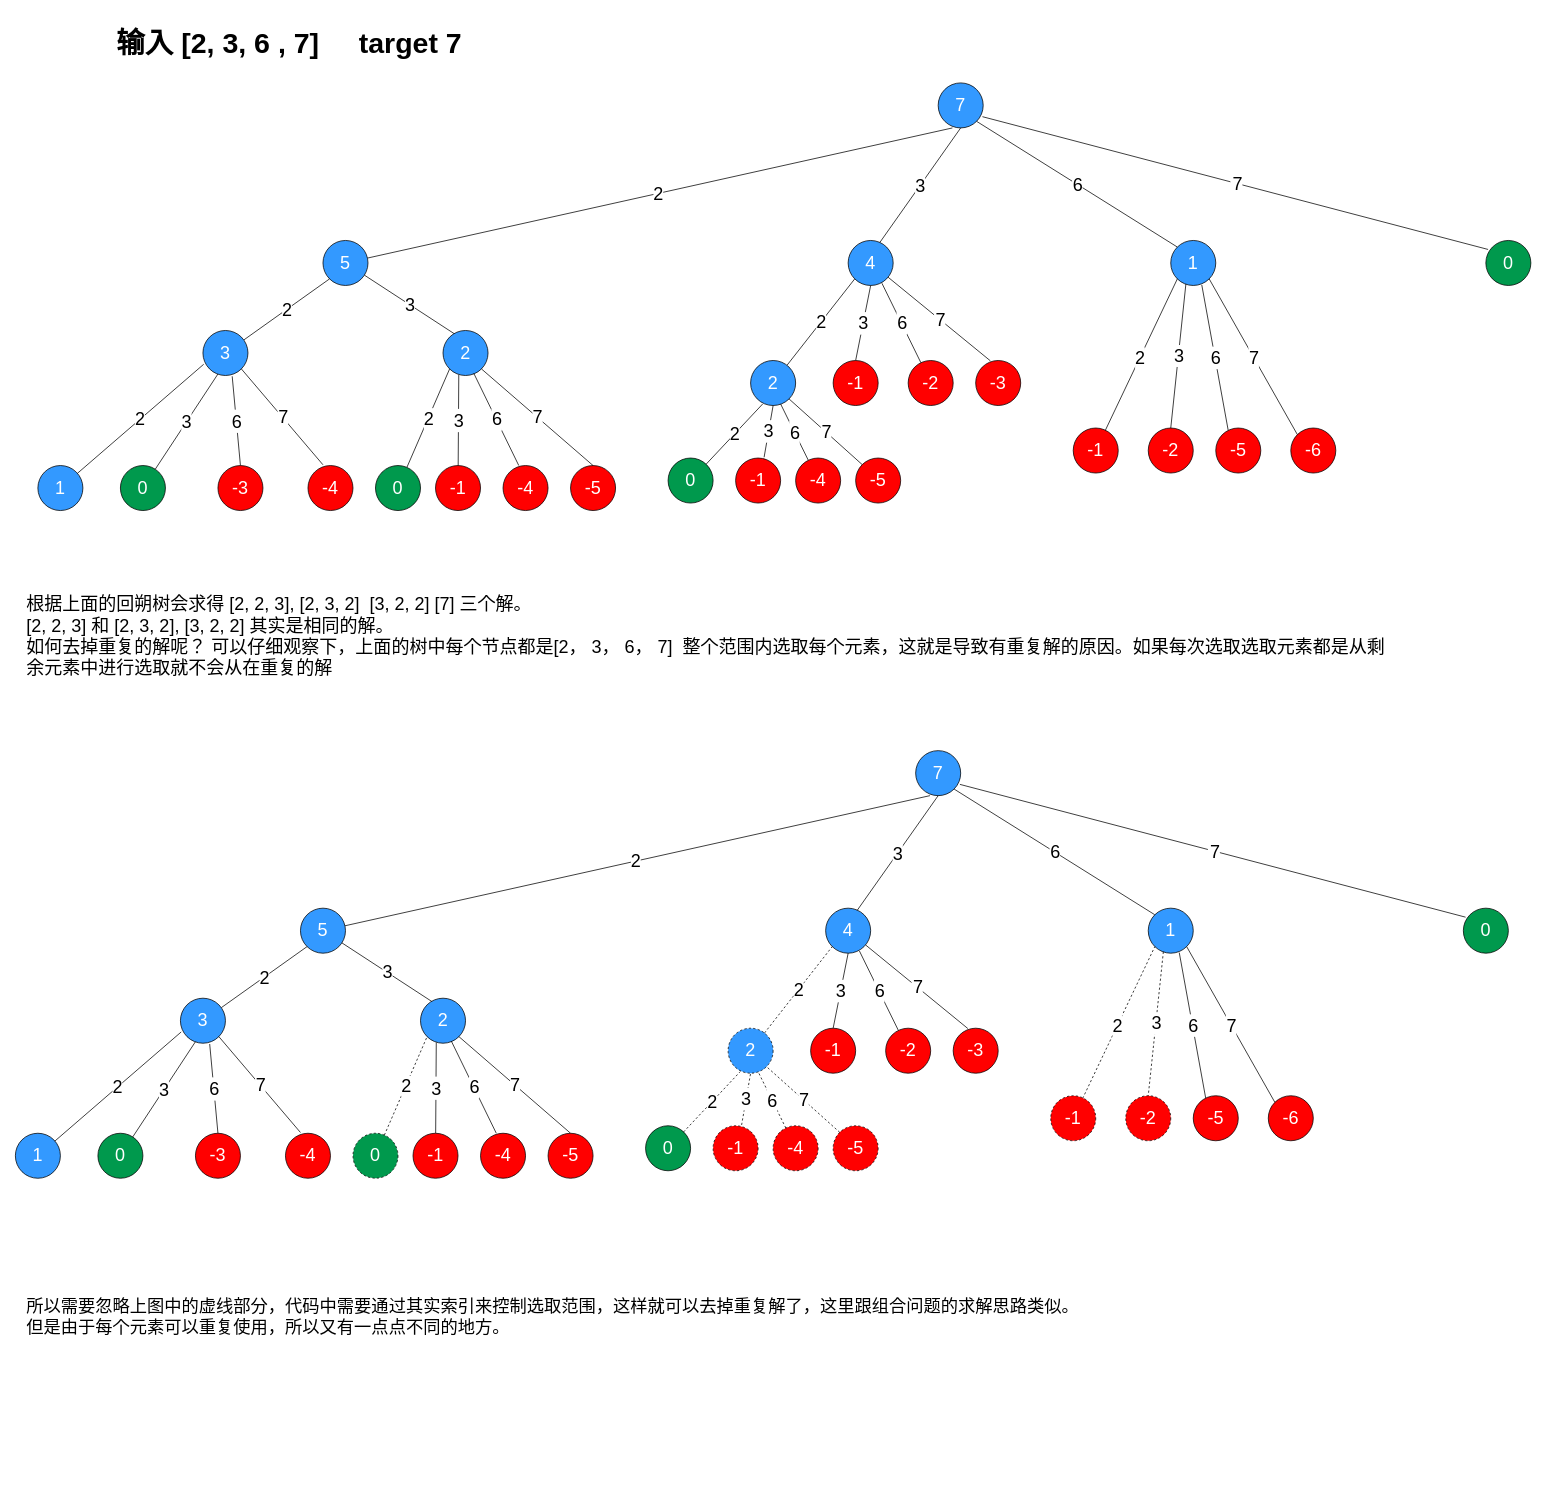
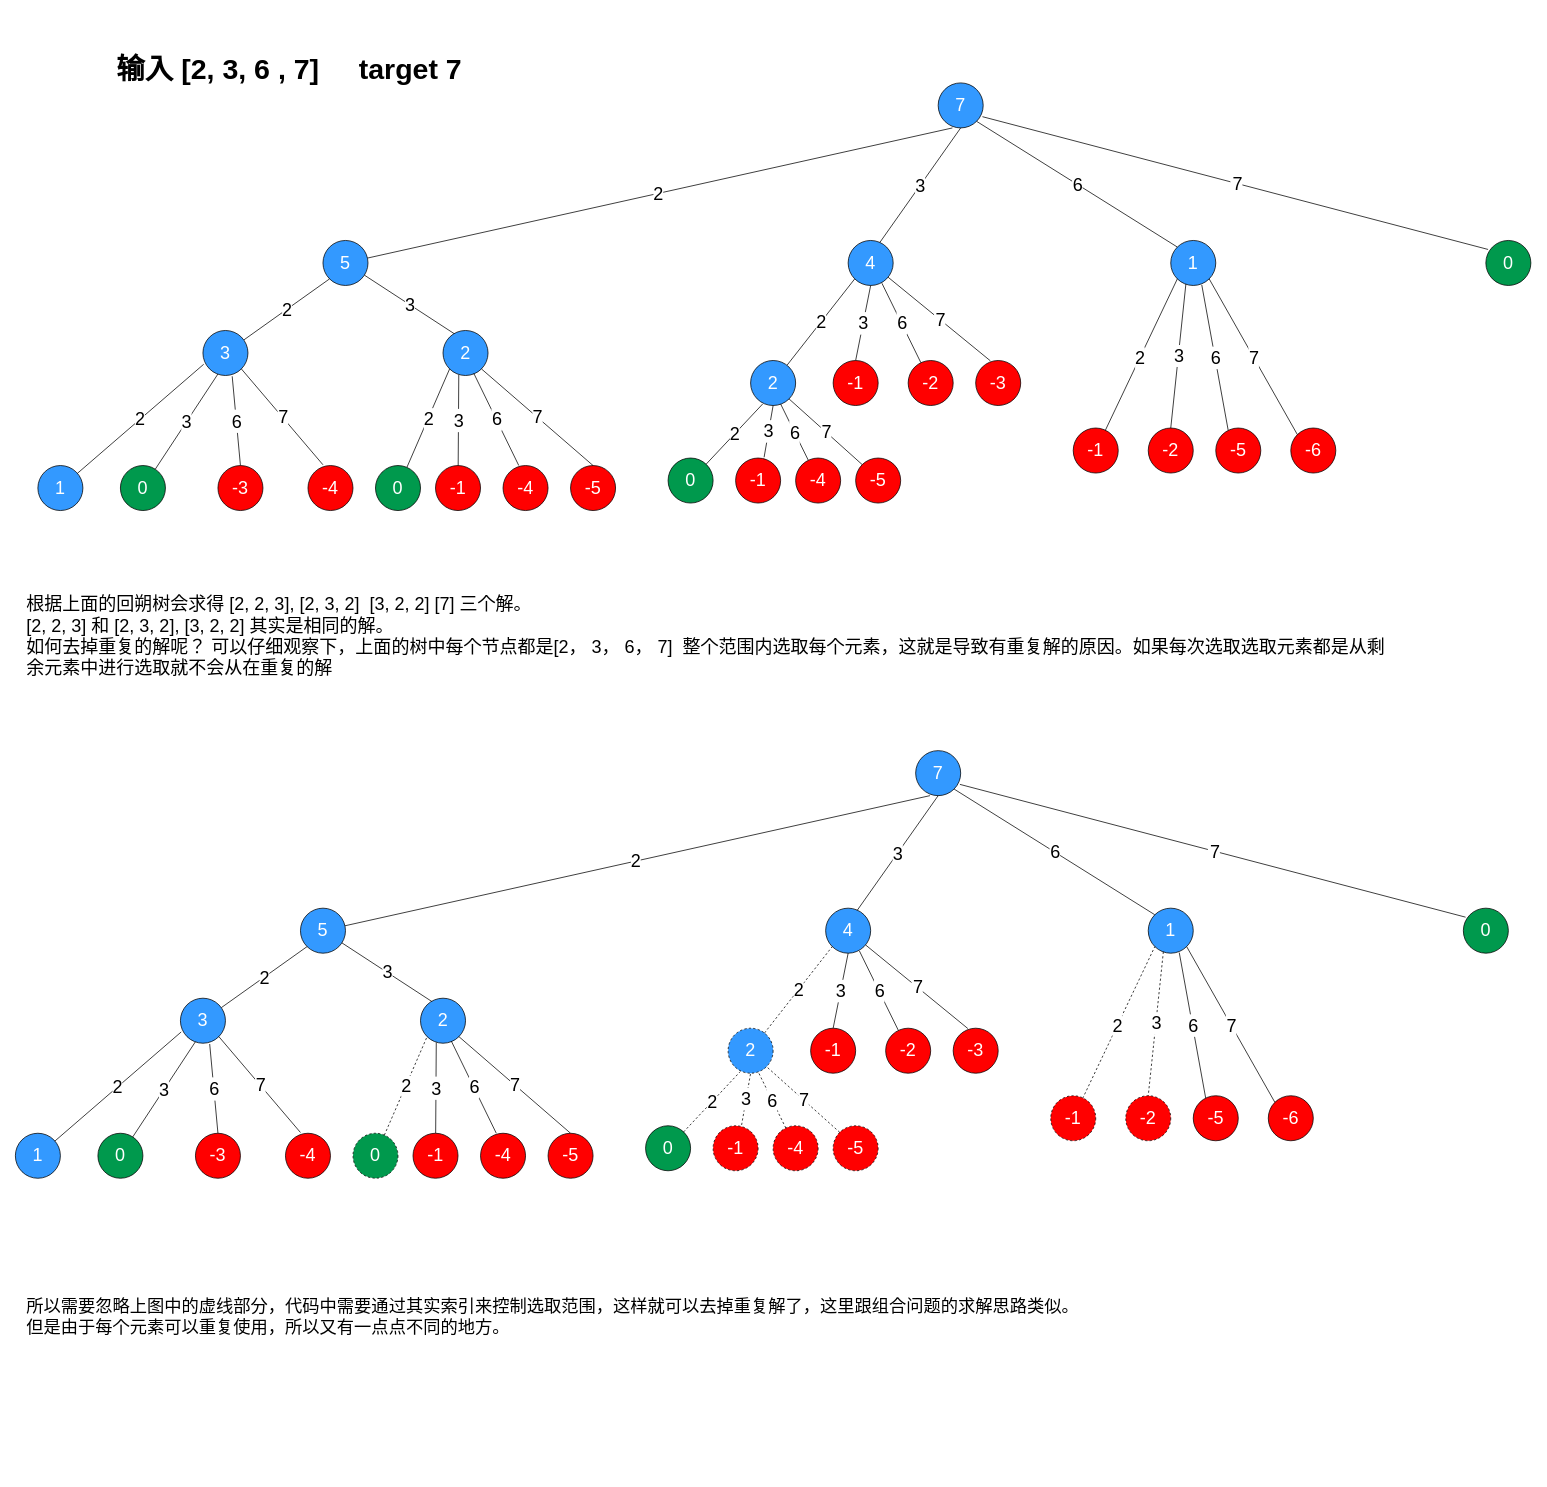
(323, 60) -> (323, 87)
